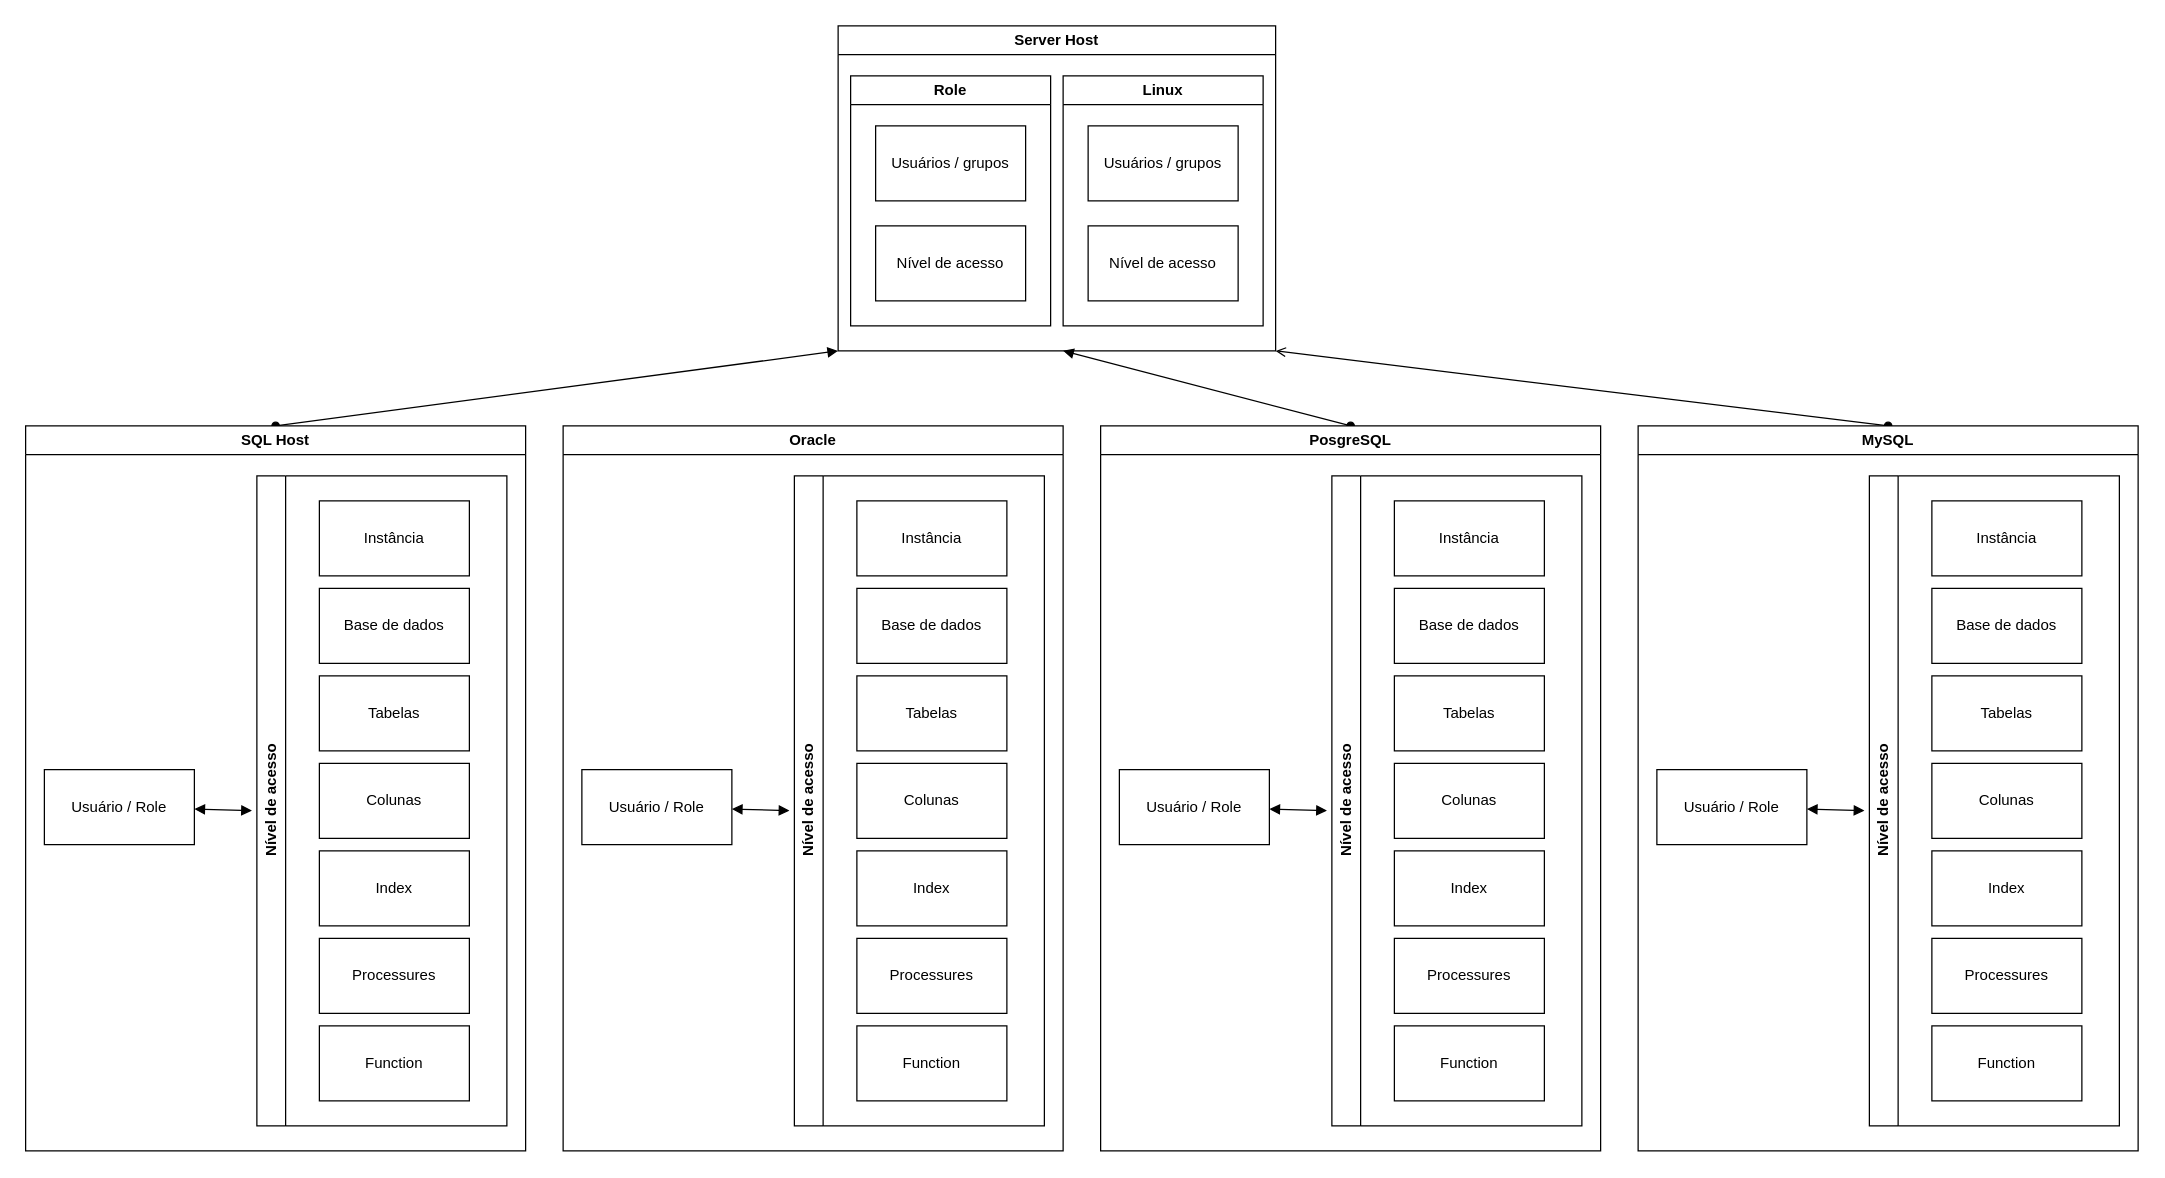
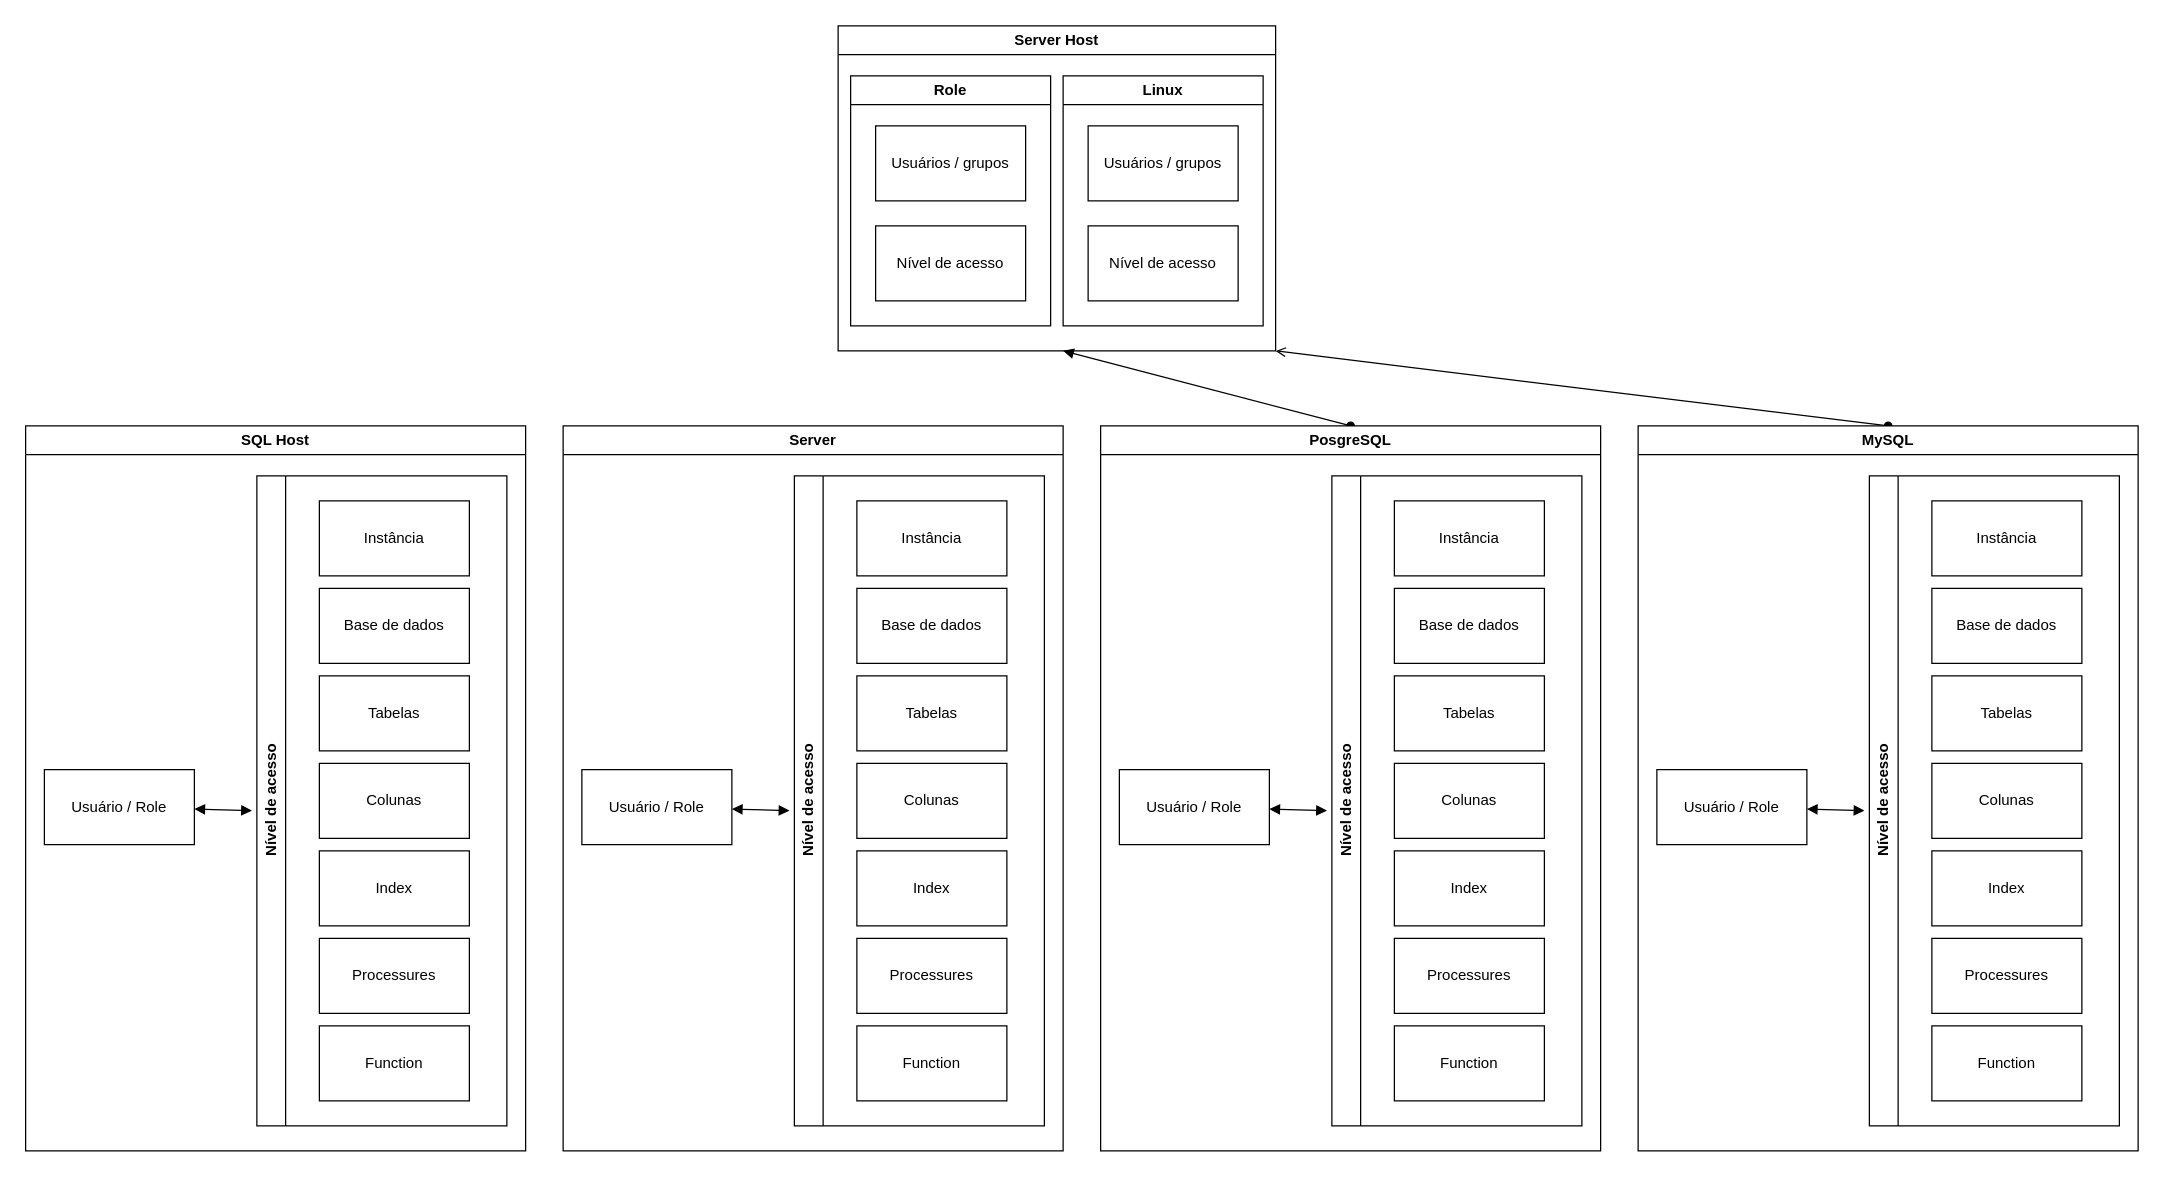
(553, 389) -> none
(813, 441) -> (813, 441)
